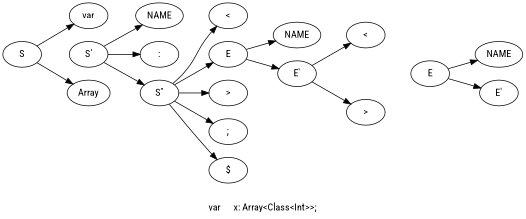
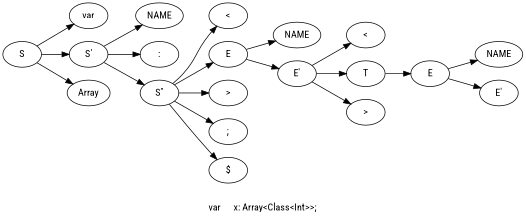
none -> (52, 54)
none -> (366, 74)
